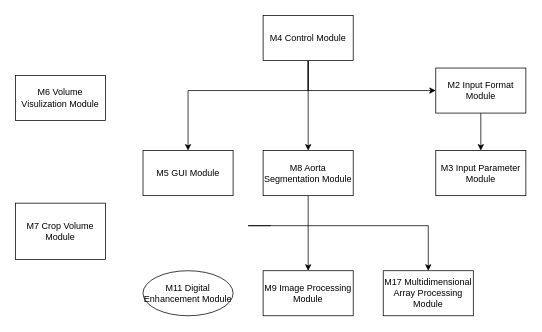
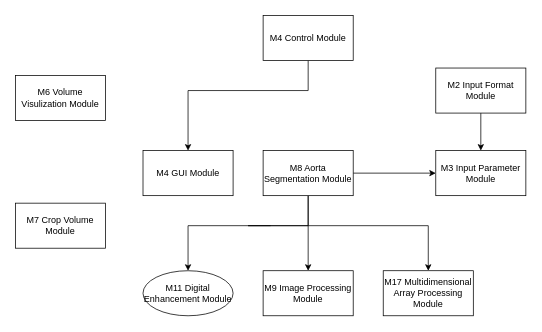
(369, 90) -> none
(308, 144) -> none
(188, 173) -> (188, 173)
none -> (429, 173)
none -> (216, 225)
(60, 231) -> (60, 225)
